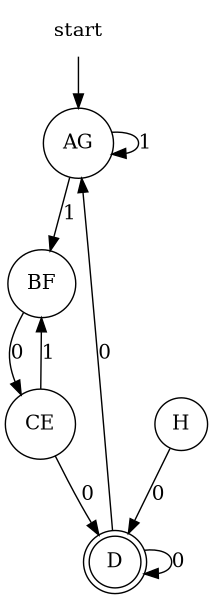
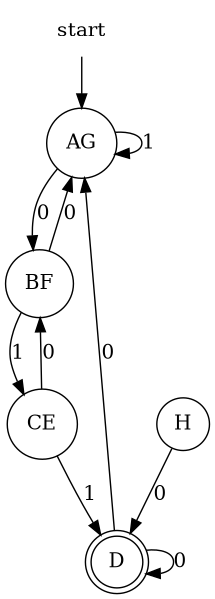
(70, 214) -> (44, 214)
none -> (58, 221)
(18, 353) -> (18, 353)
(49, 353) -> (49, 353)
(88, 495) -> (90, 495)
